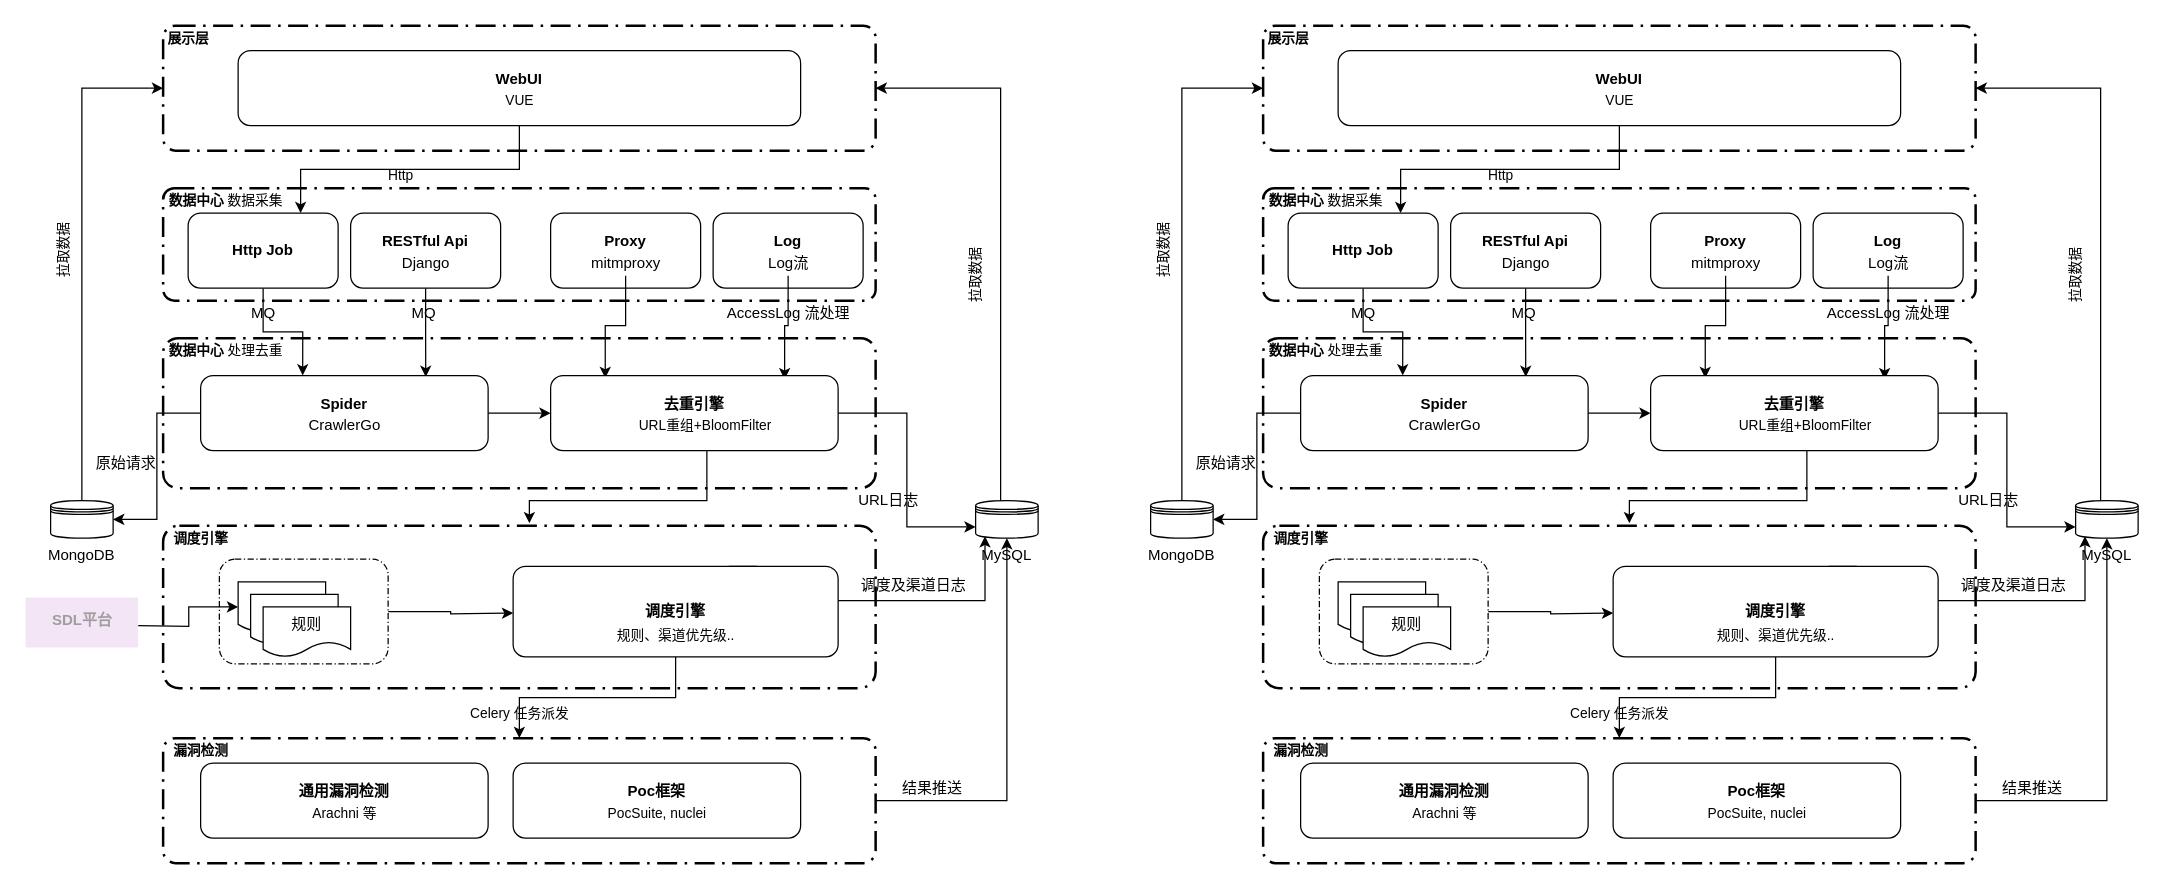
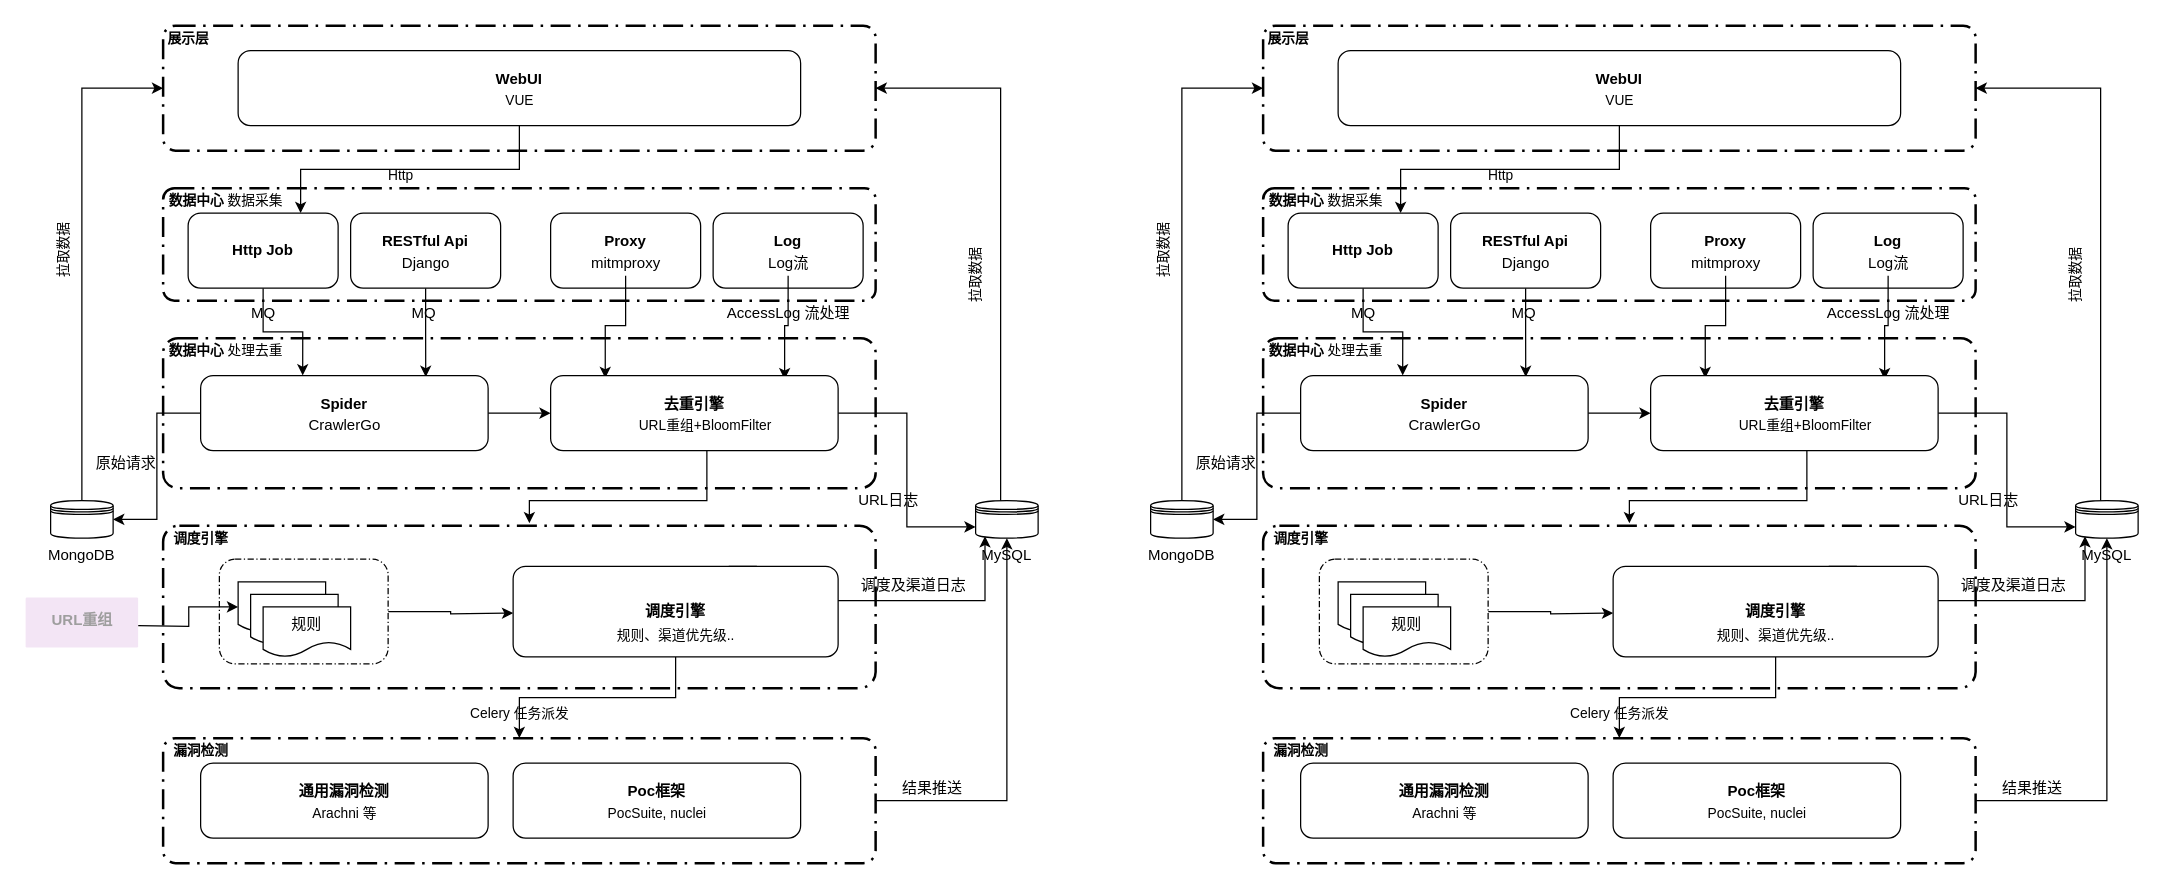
(83, 621) -> (83, 621)
